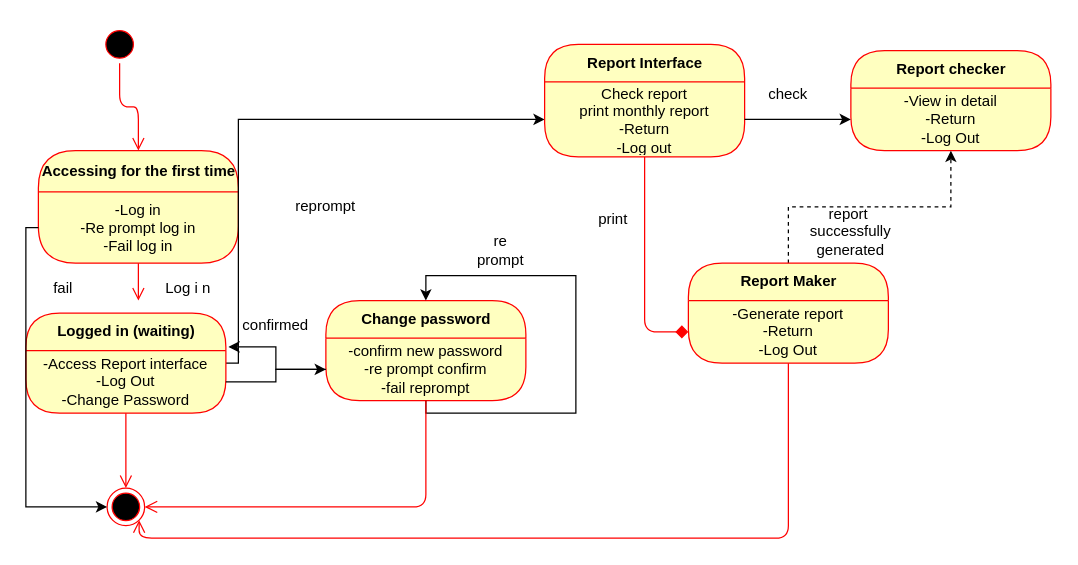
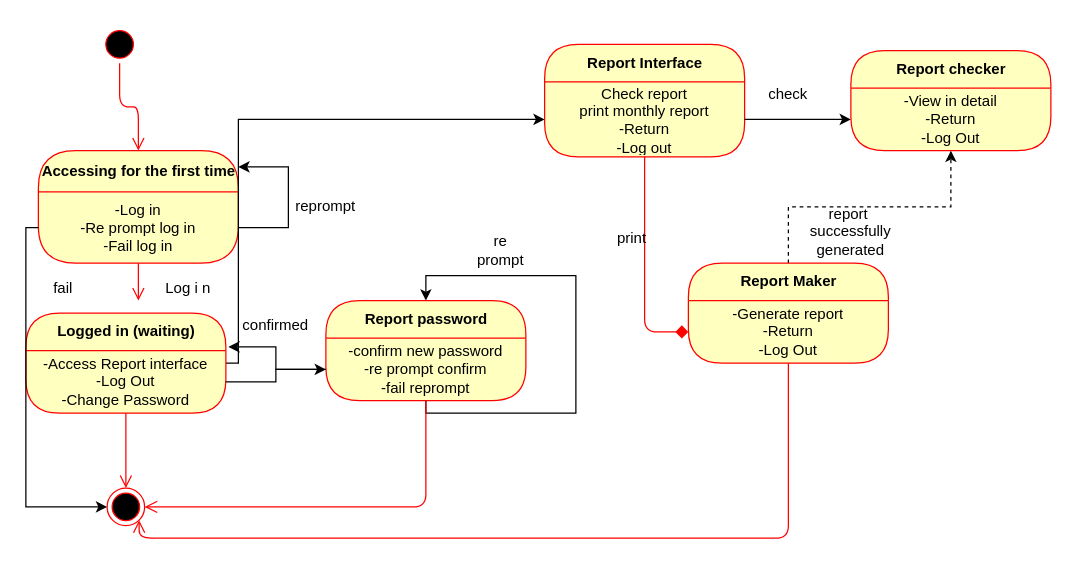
none -> (288, 200)
(613, 219) -> (632, 238)
(426, 319) -> (426, 319)
